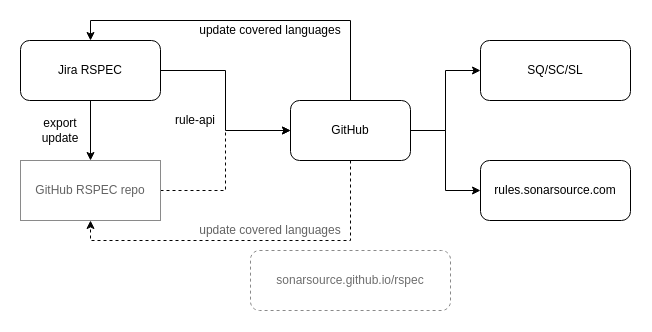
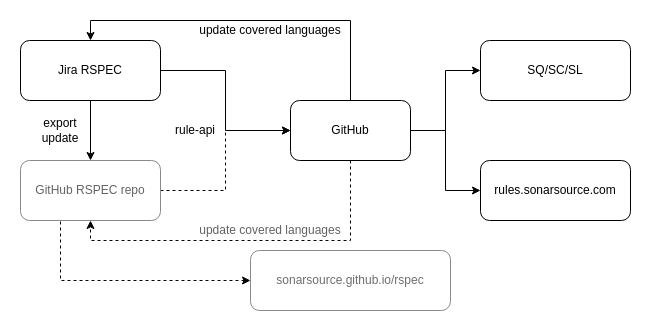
(196, 121) -> (196, 131)
(91, 191) -> (91, 191)
none -> (121, 281)
(351, 281) -> (351, 281)
